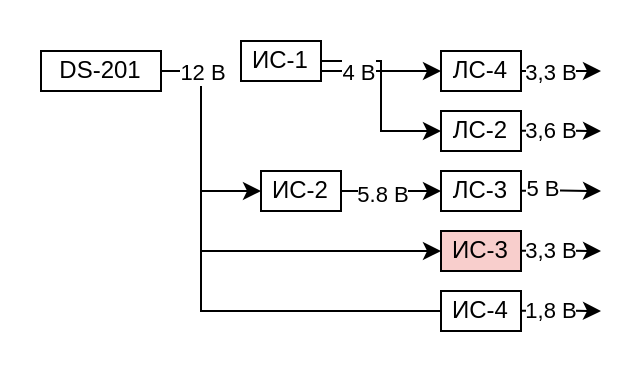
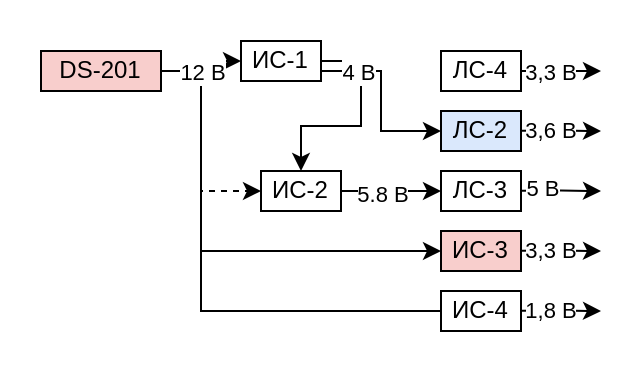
none -> (226, 61)
(101, 71) -> (101, 71)
(396, 71) -> (336, 126)
(481, 131) -> (481, 131)
(225, 191) -> (225, 191)
